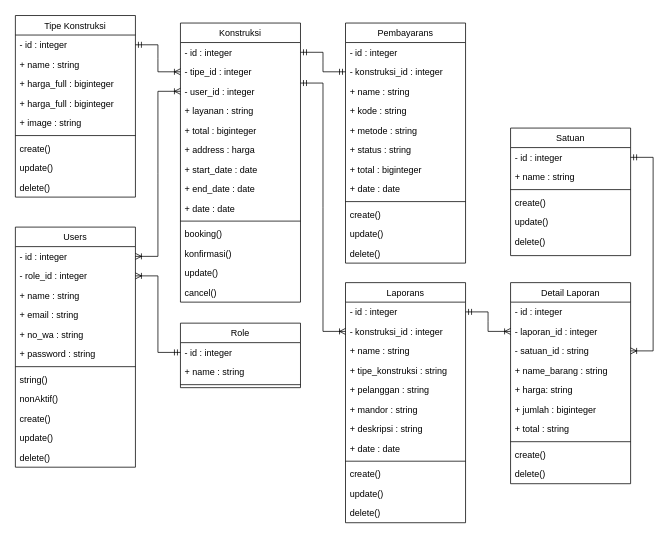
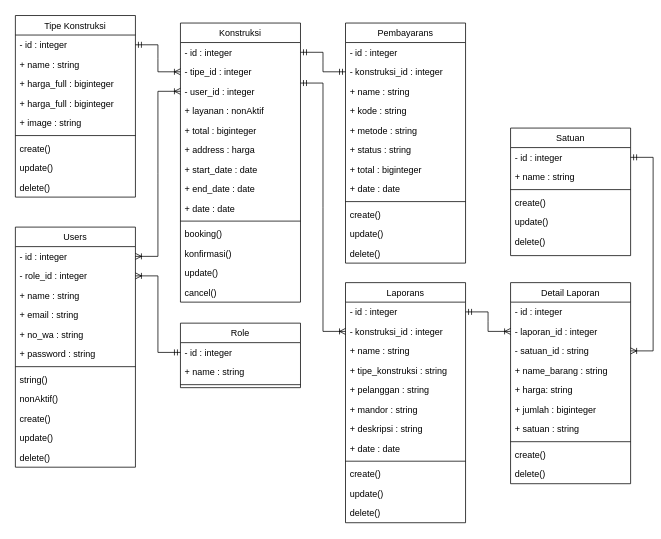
(223, 111) -> (228, 111)
(548, 429) -> (551, 429)
